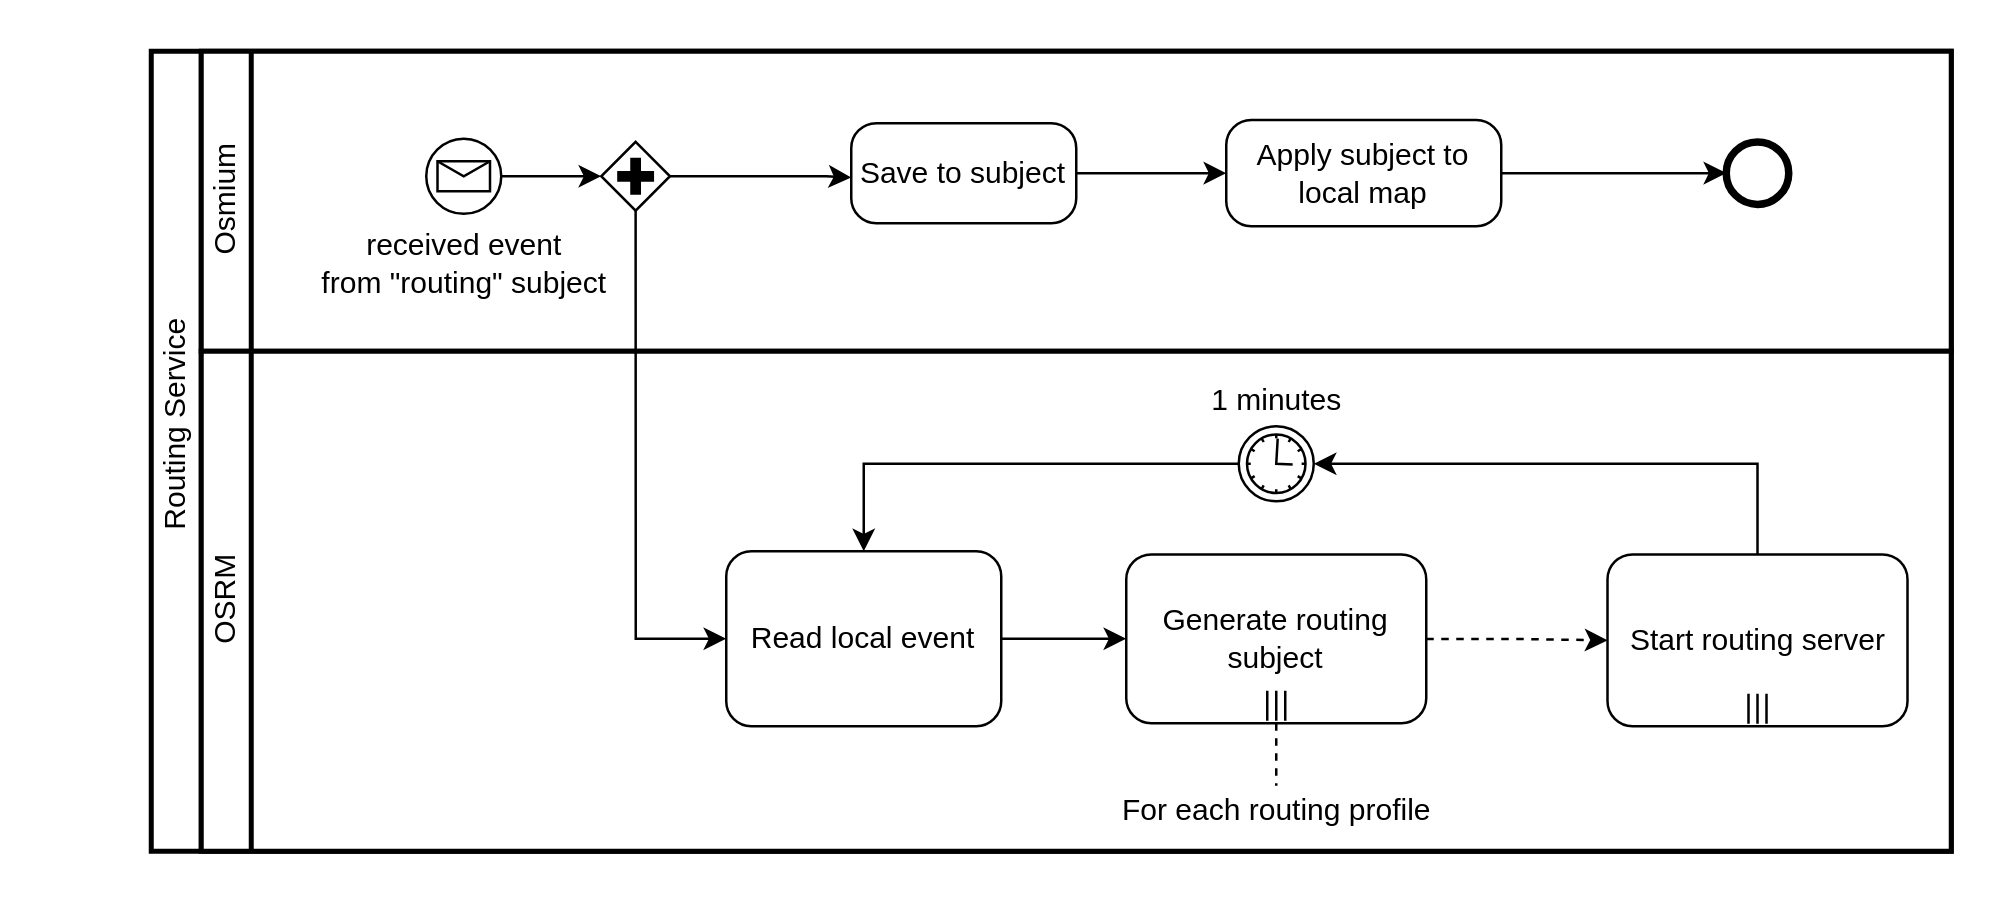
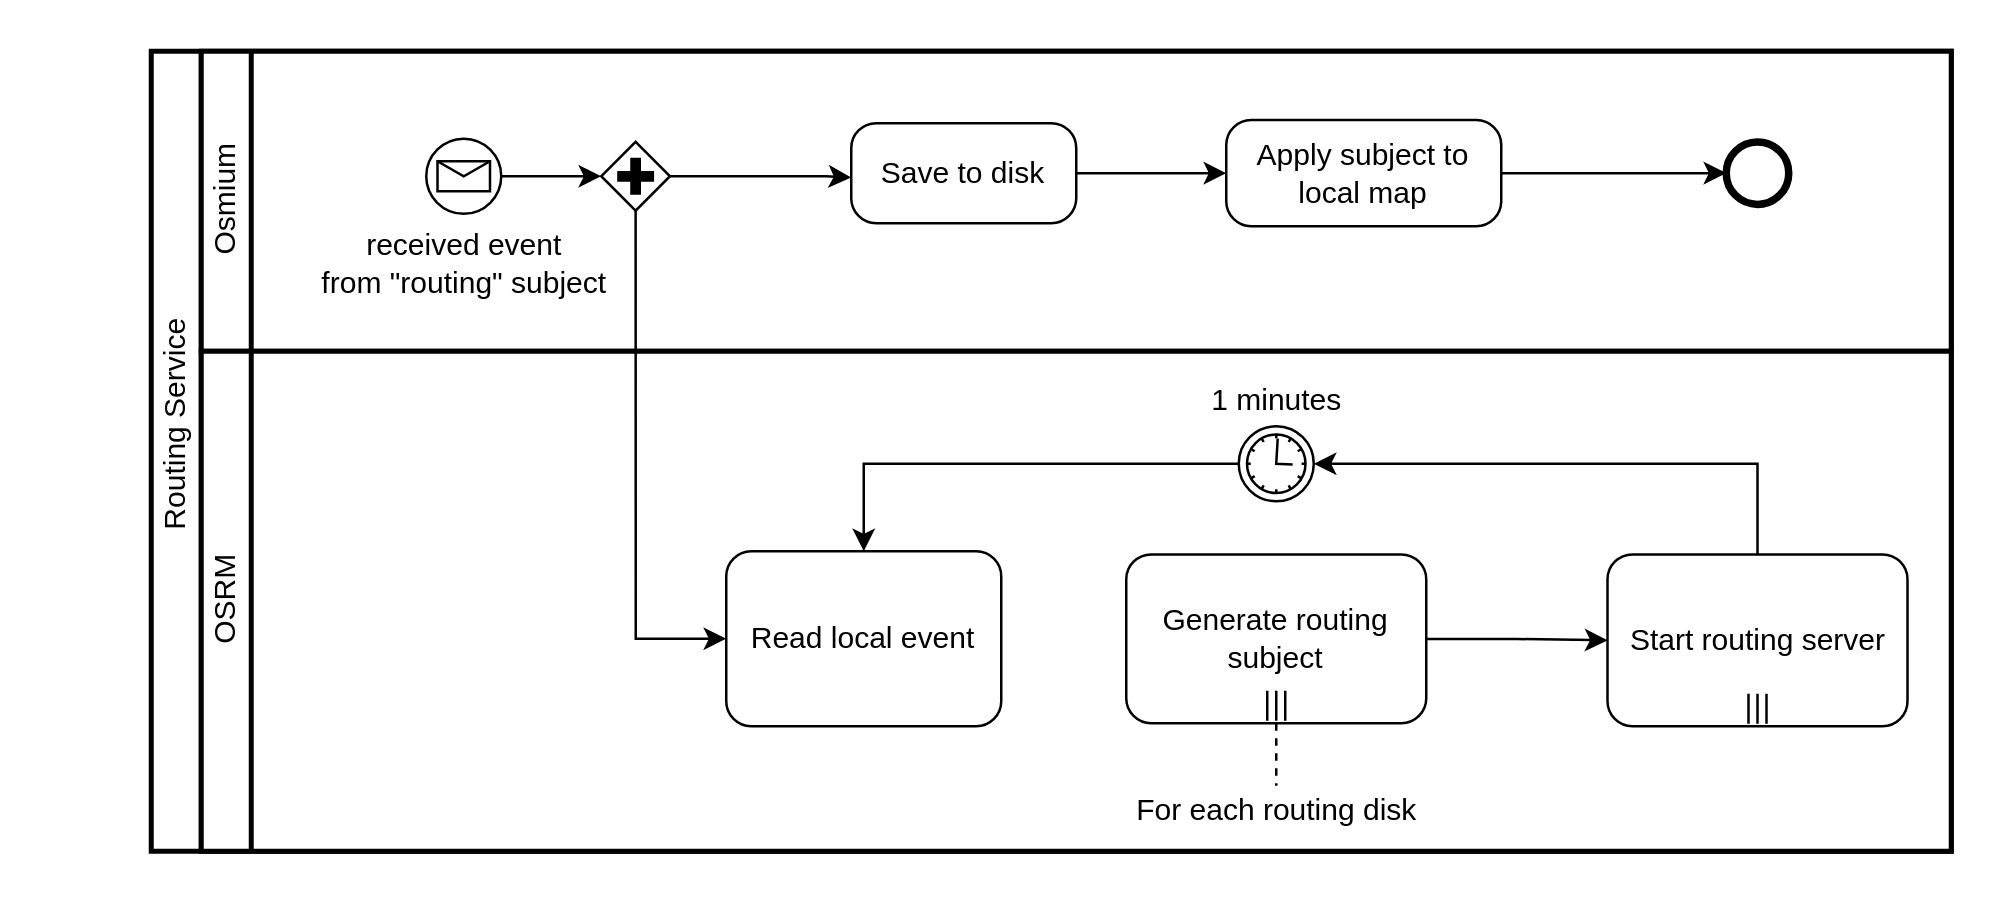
(964, 174) -> (964, 174)
(1055, 639) -> none
(1511, 639) -> (1511, 639)
(1278, 811) -> (1278, 811)
